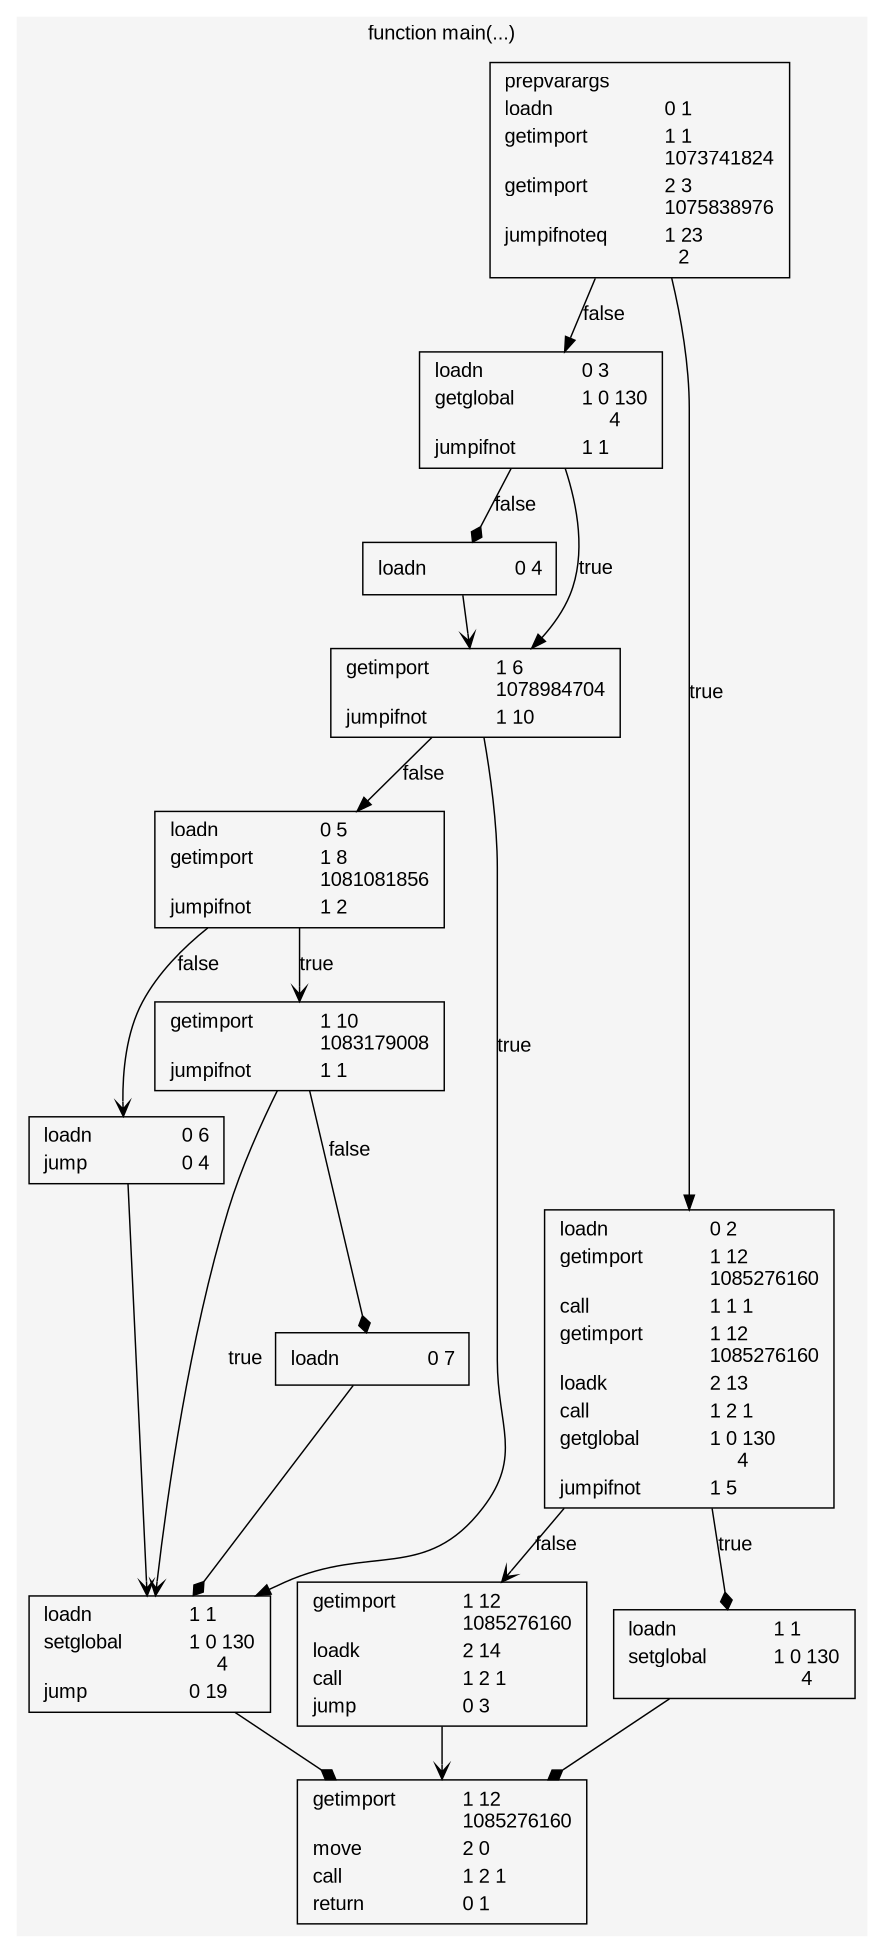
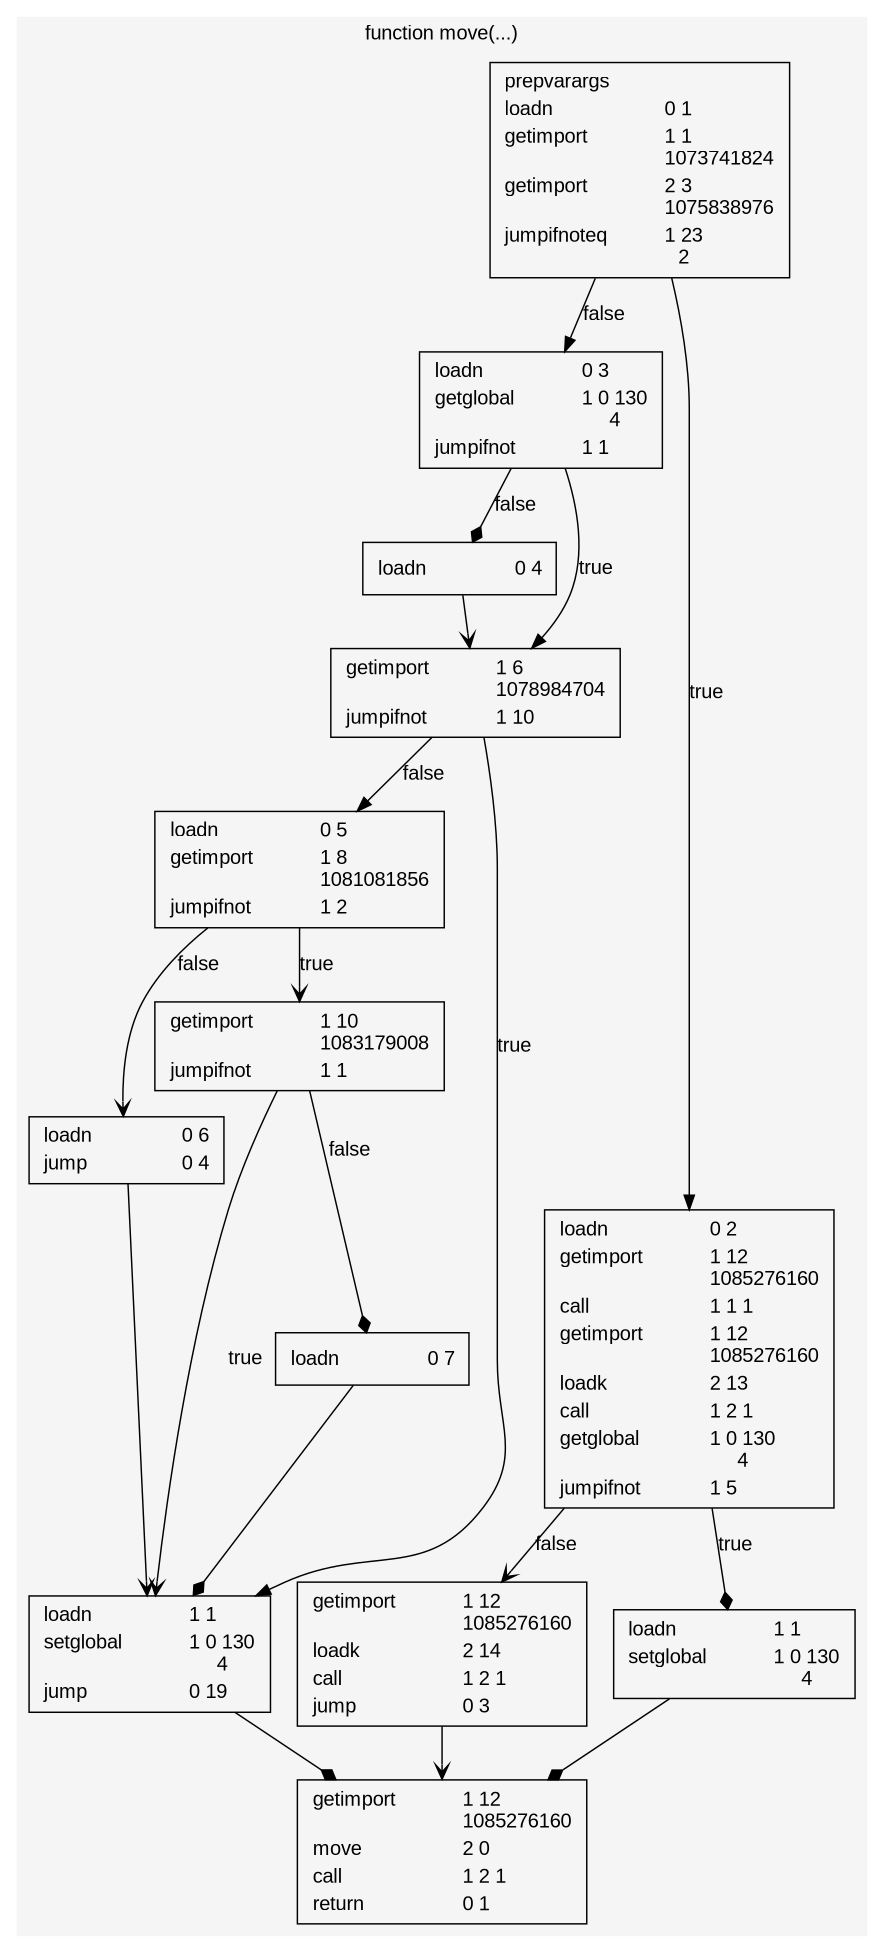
(442, 34) -> (442, 34)
